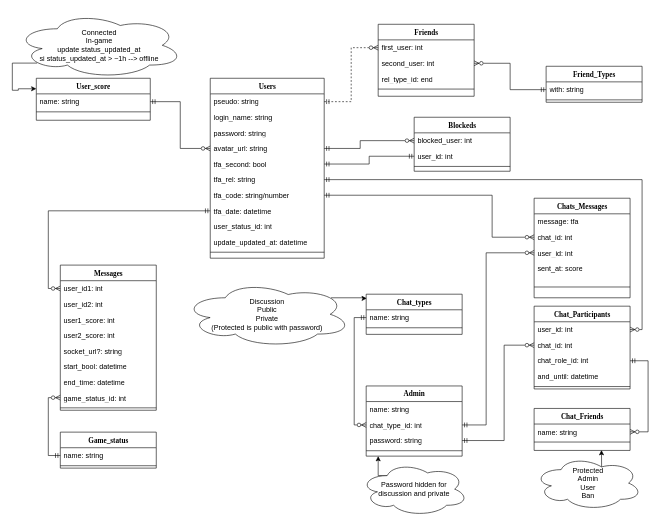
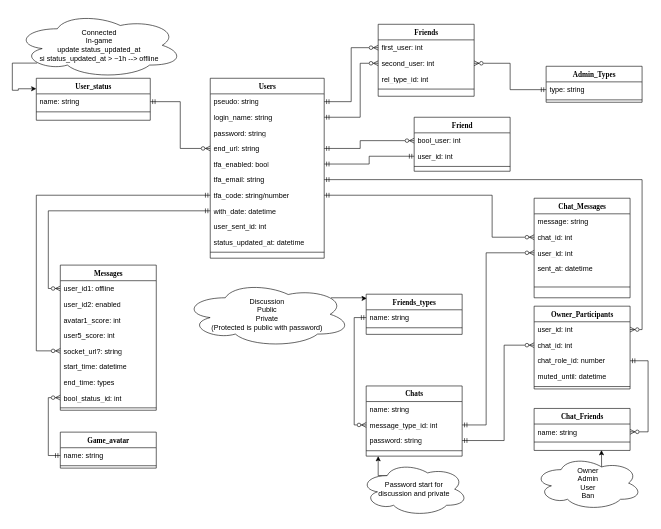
(595, 75) -> (595, 75)
(351, 80) -> (351, 80)
(410, 80) -> (409, 80)
(94, 87) -> (94, 87)
(570, 90) -> (571, 90)
none -> (360, 104)
(463, 126) -> (463, 126)
(448, 141) -> (442, 141)
(246, 149) -> (240, 149)
(243, 165) -> (244, 165)
(240, 180) -> (243, 180)
none -> (39, 195)
(583, 207) -> (583, 207)
(247, 212) -> (248, 212)
(560, 222) -> (565, 222)
(248, 227) -> (244, 227)
(266, 243) -> (266, 243)
(564, 269) -> (569, 269)
(86, 290) -> (93, 290)
(415, 303) -> (415, 303)
(86, 305) -> (94, 305)
(583, 315) -> (583, 315)
(93, 321) -> (97, 321)
(93, 336) -> (93, 336)
(567, 362) -> (574, 362)
(100, 368) -> (100, 368)
(572, 377) -> (576, 377)
(96, 383) -> (91, 383)
(415, 395) -> (415, 395)
(98, 399) -> (98, 399)
(400, 426) -> (406, 426)
(109, 441) -> (109, 441)
(588, 483) -> (588, 483)
(414, 489) -> (414, 489)
